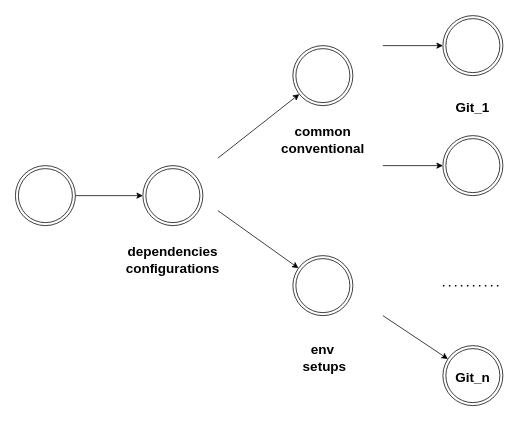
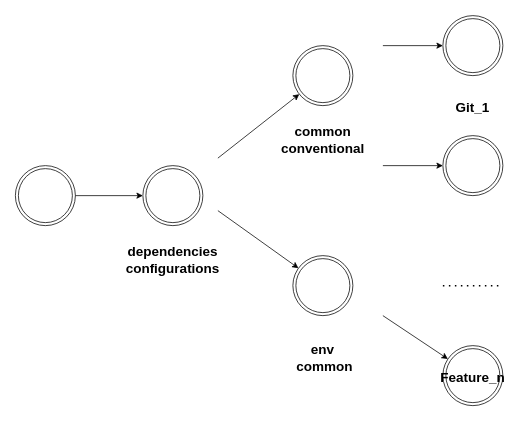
(323, 358) -> (323, 358)
(473, 378) -> (473, 378)
